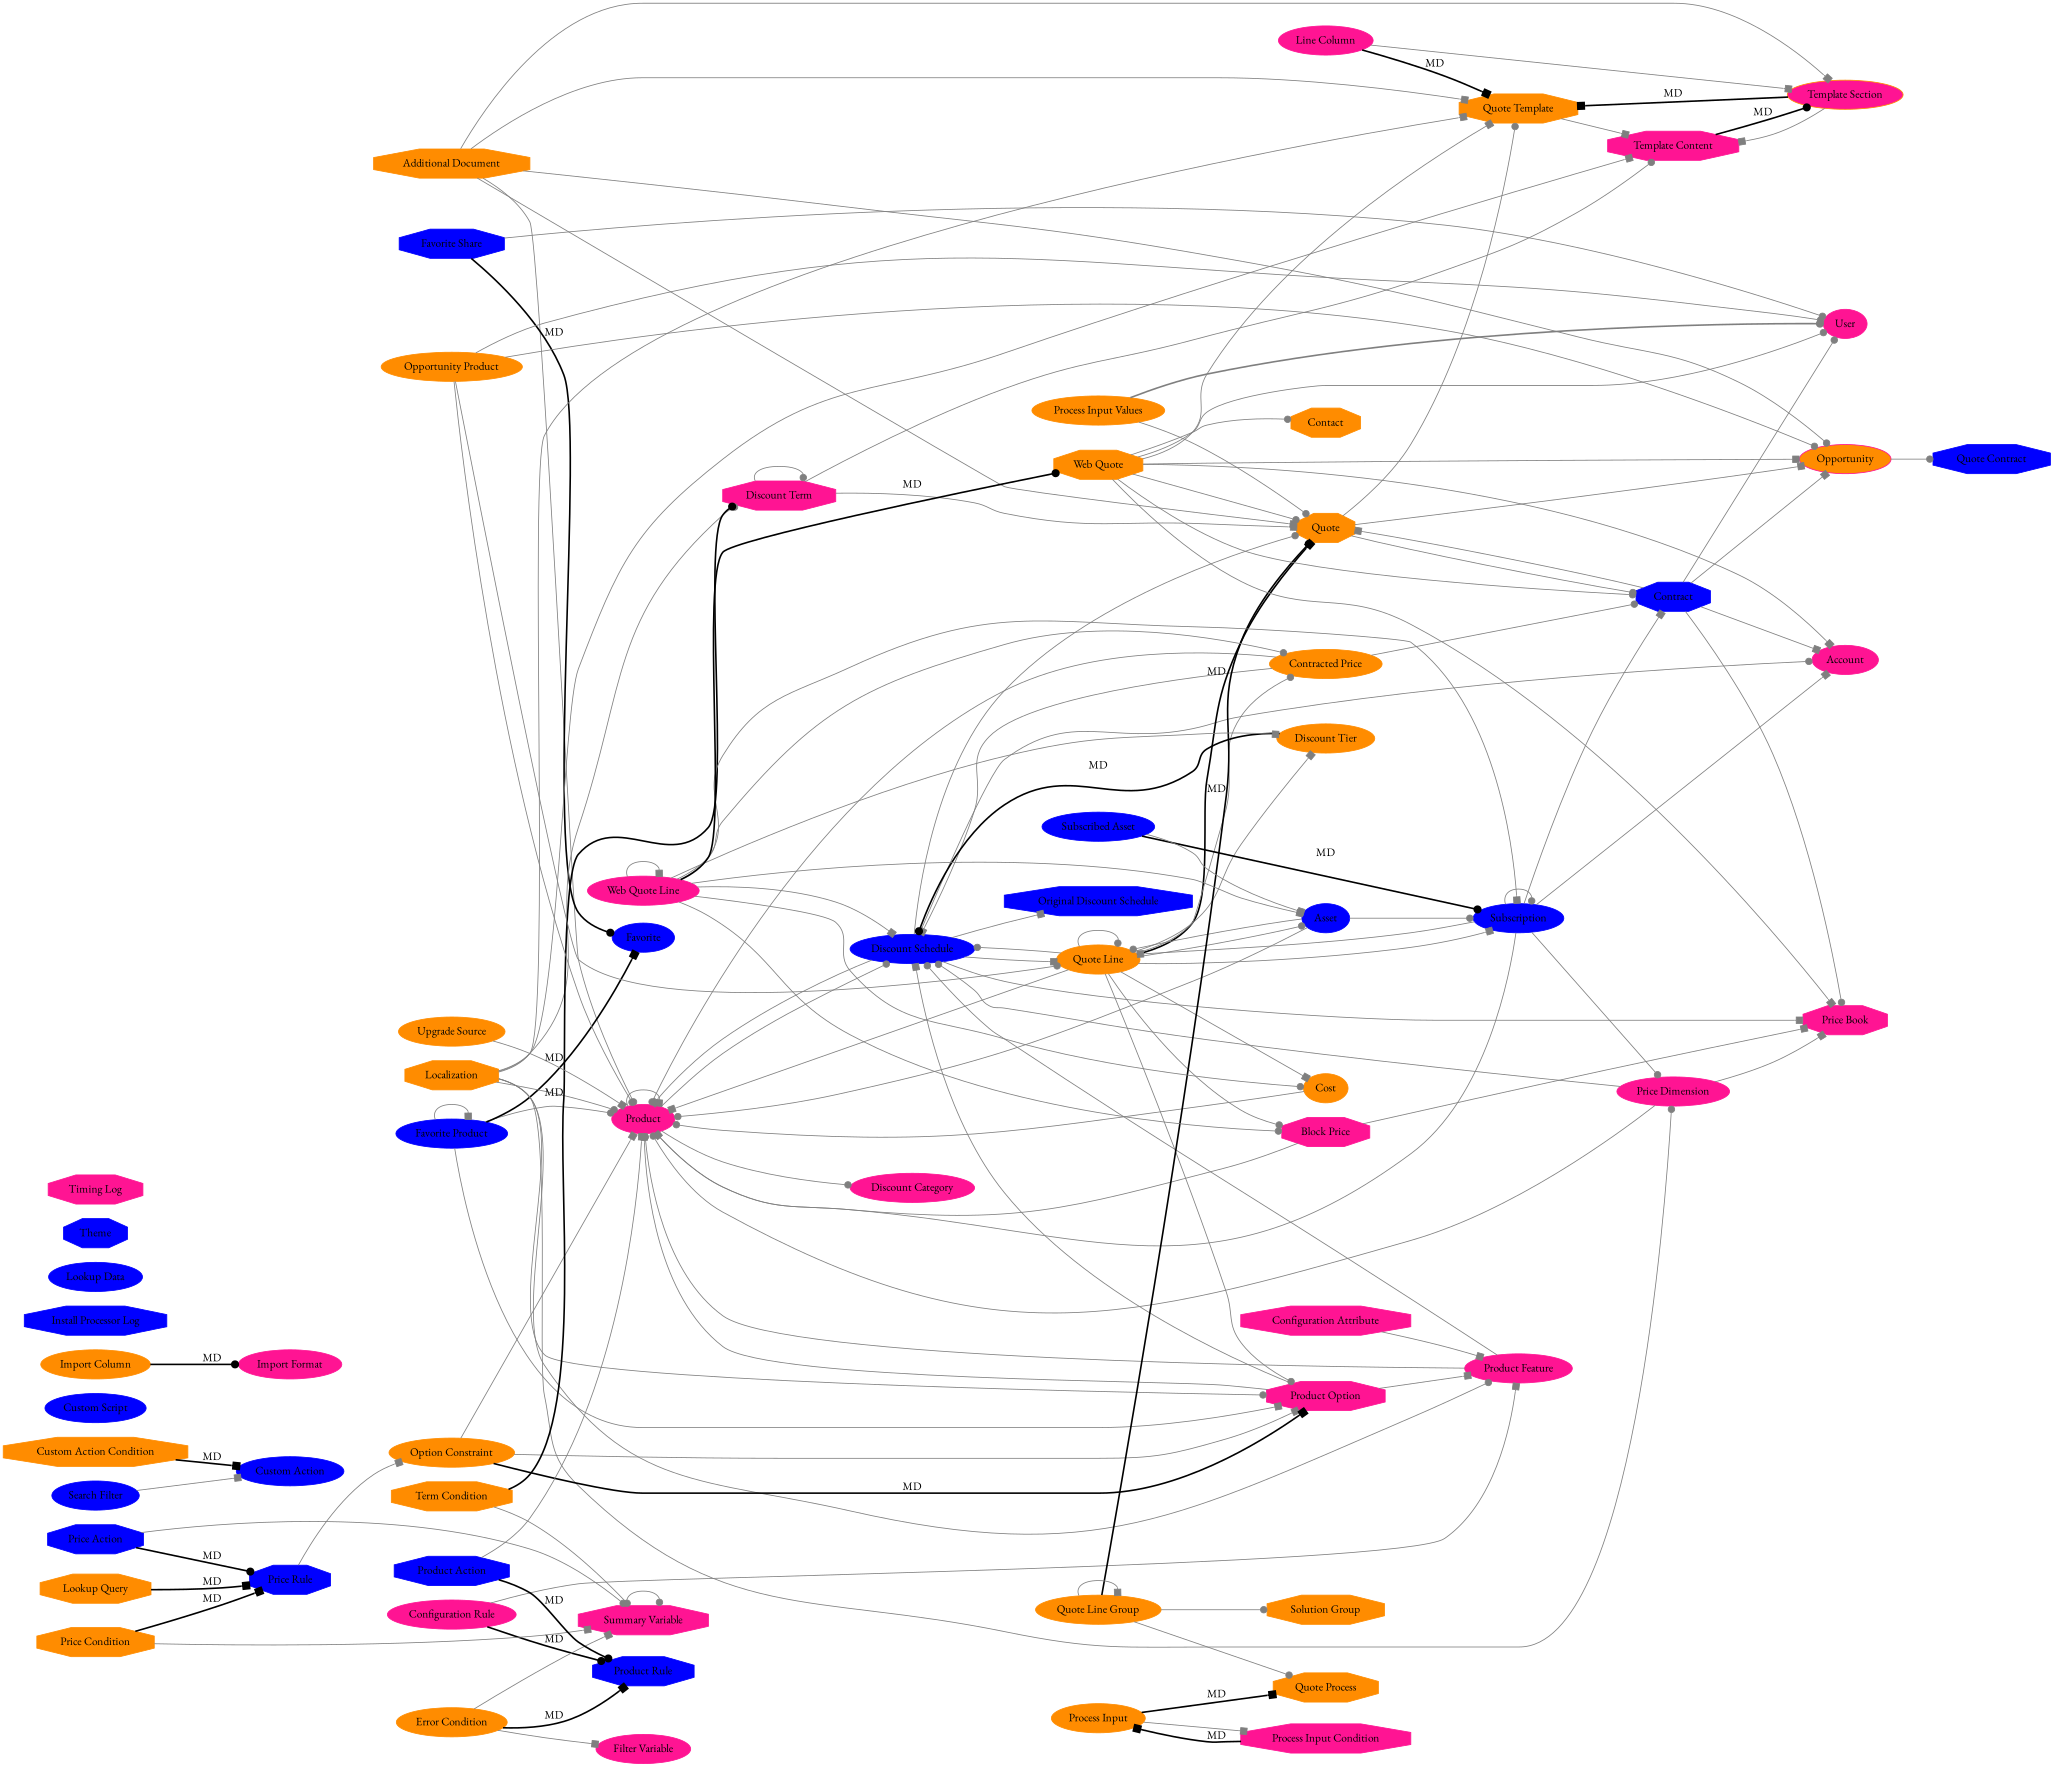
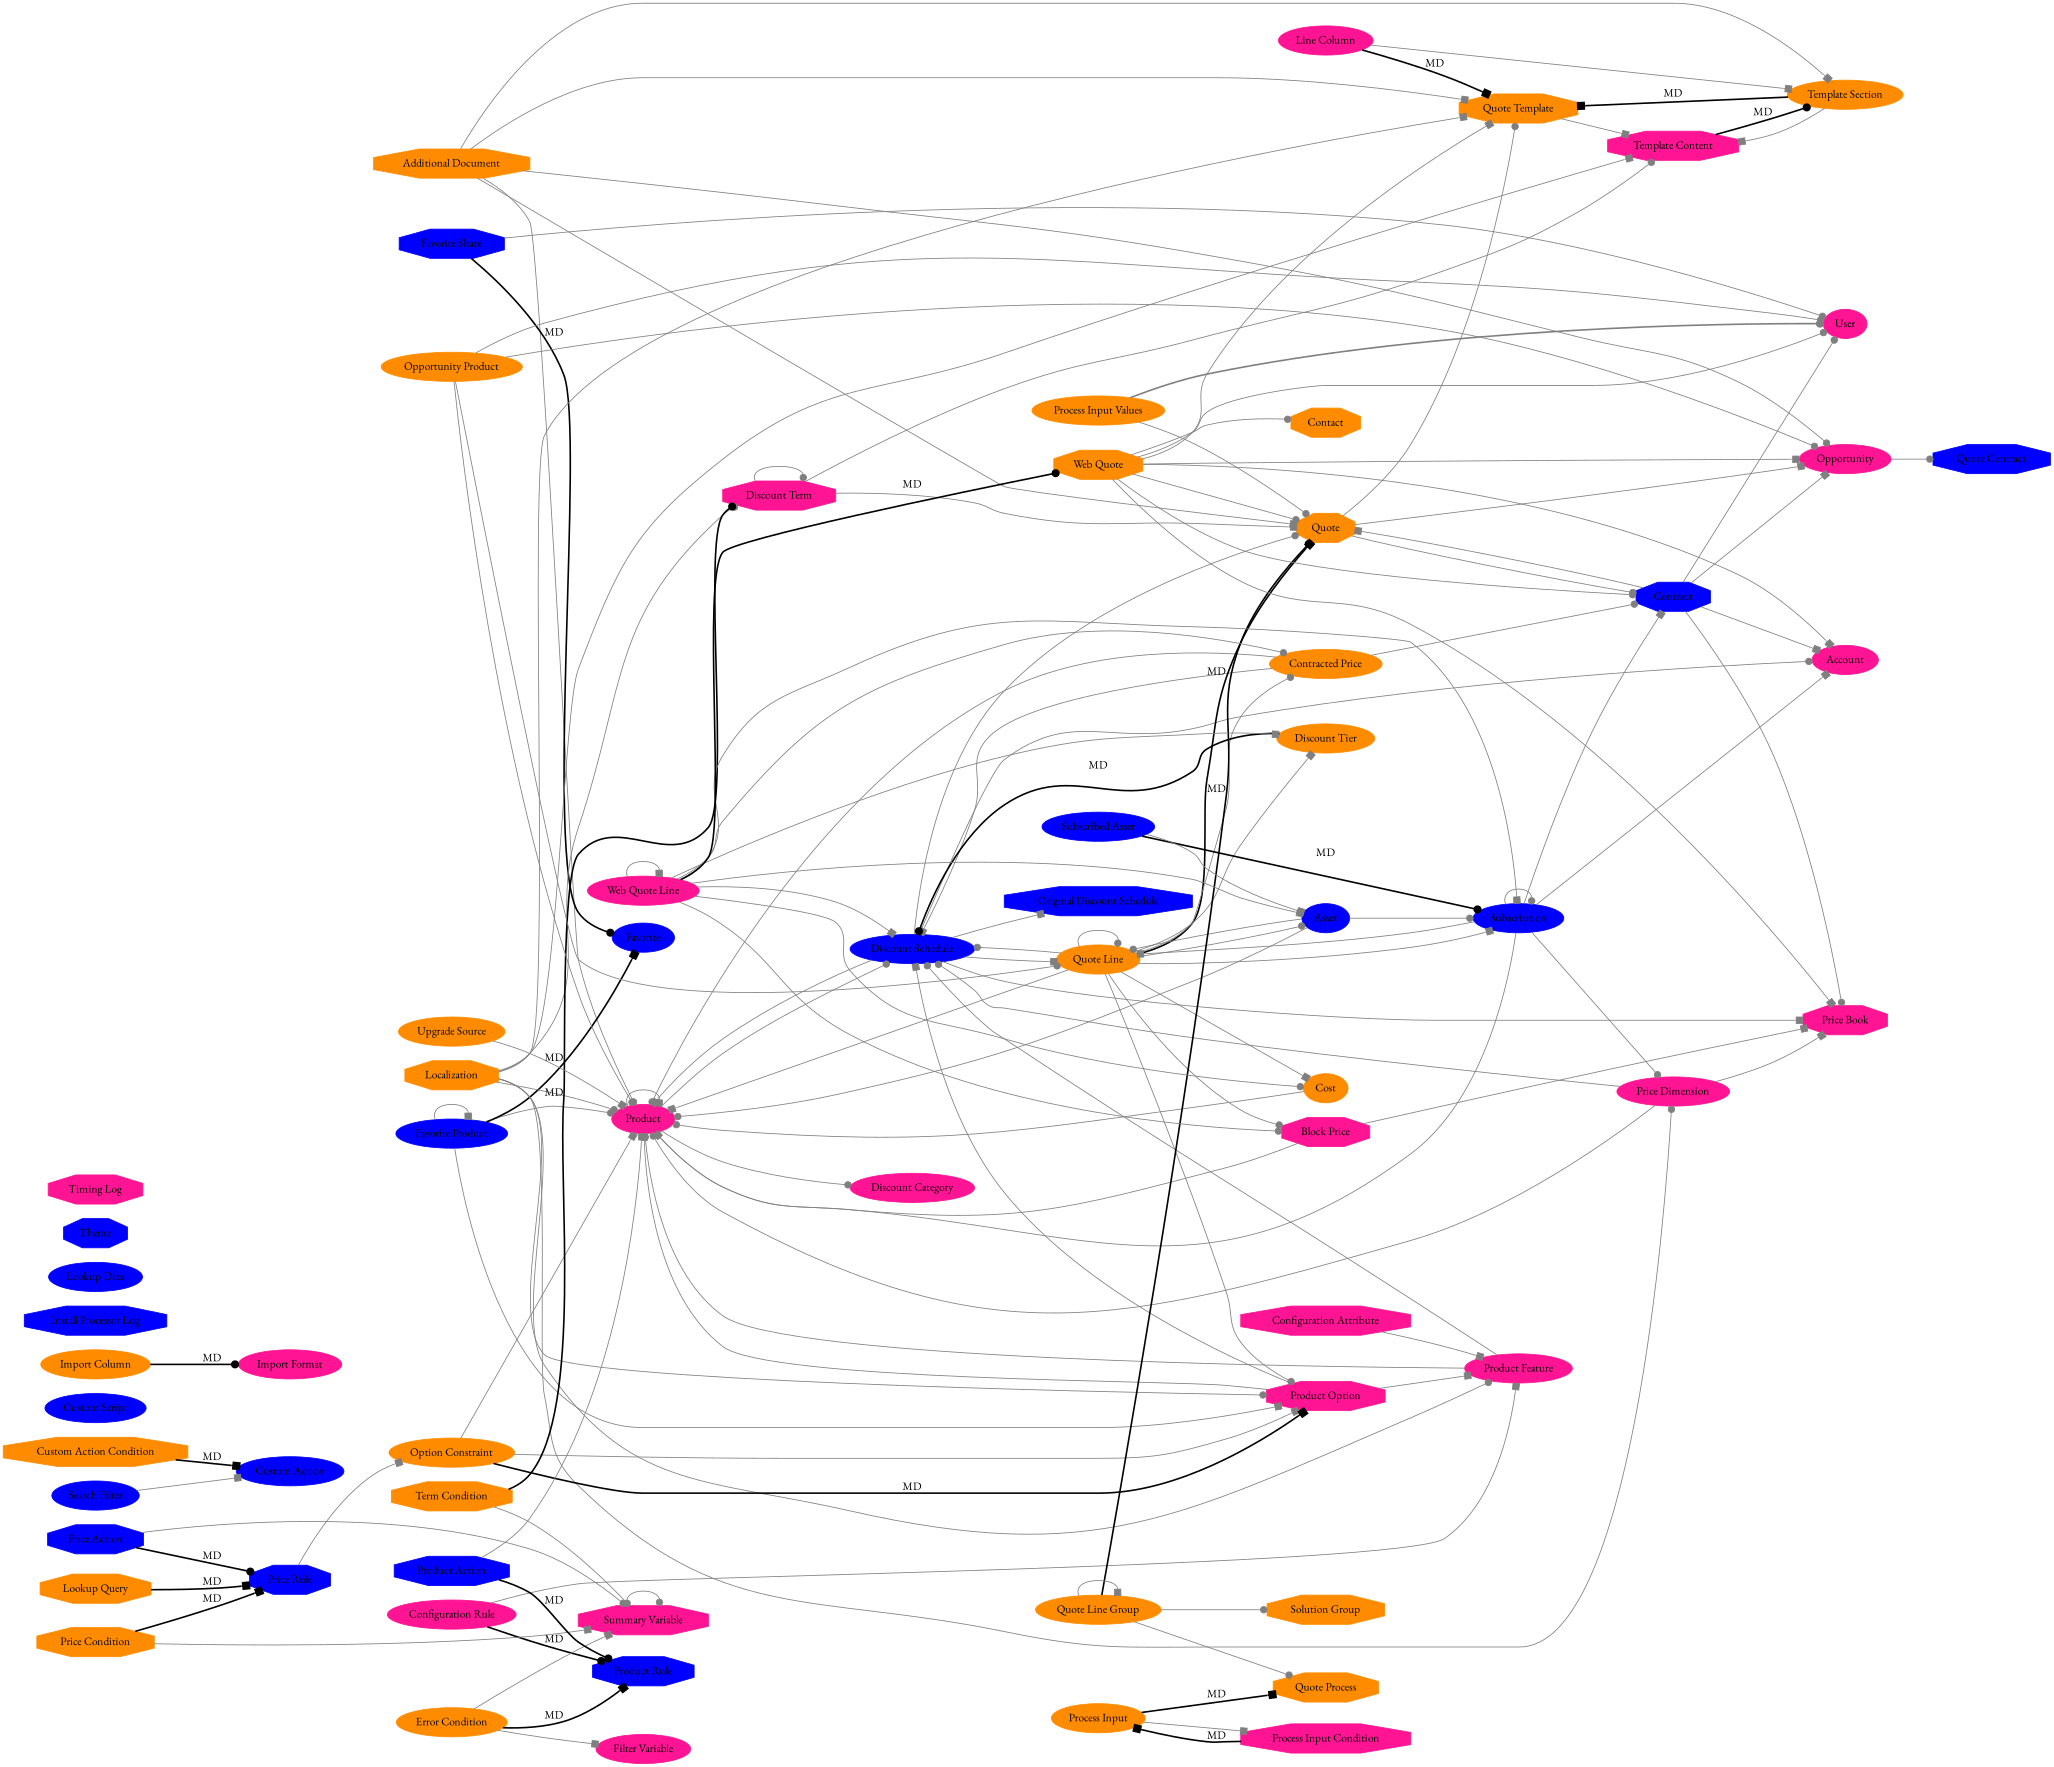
(1845, 95) -> (1845, 95)
(1845, 459) -> (1845, 459)
